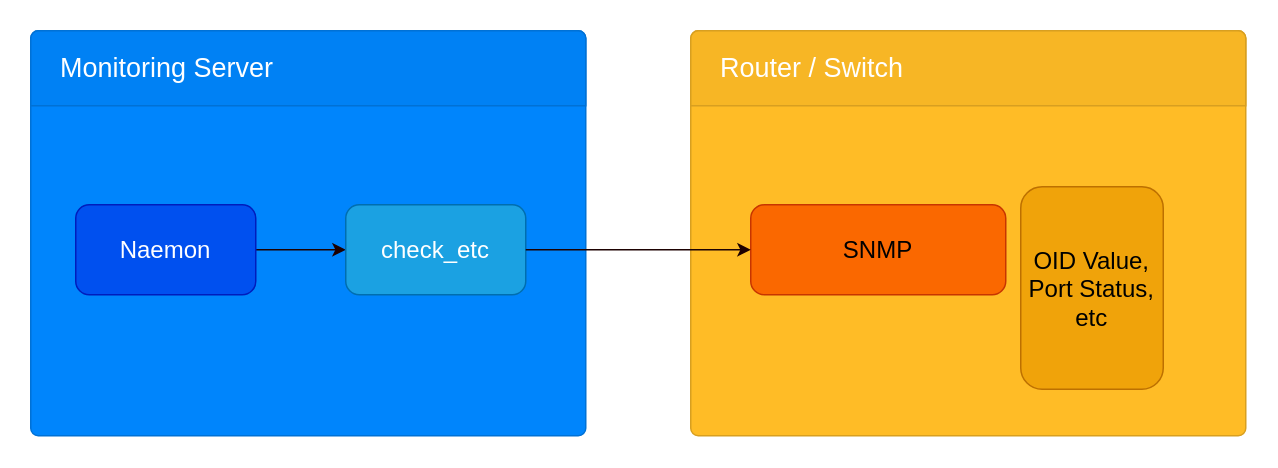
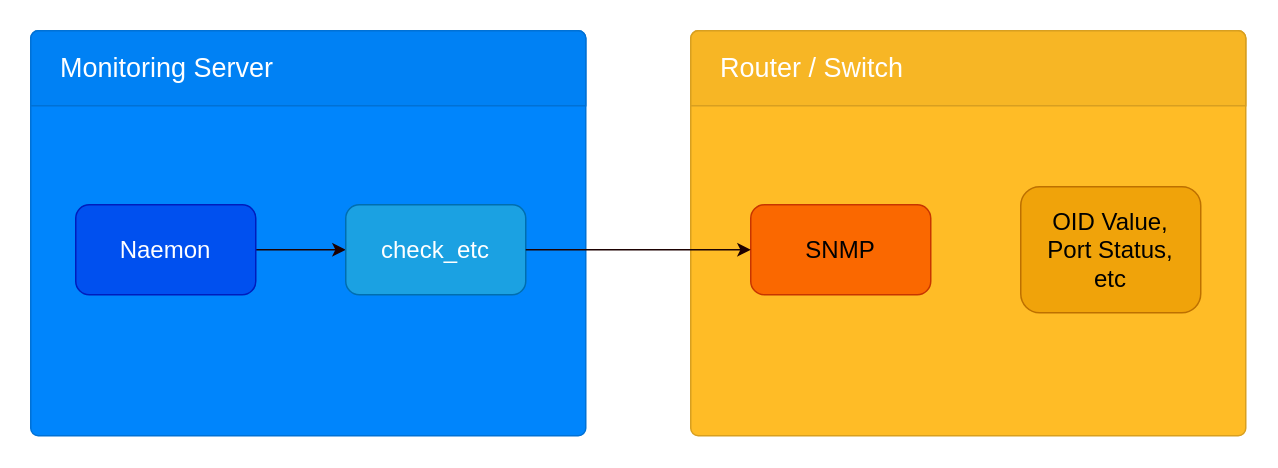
(878, 250) -> (841, 250)
(1092, 288) -> (1111, 250)
